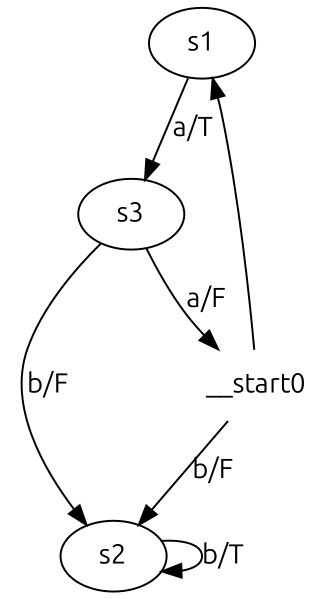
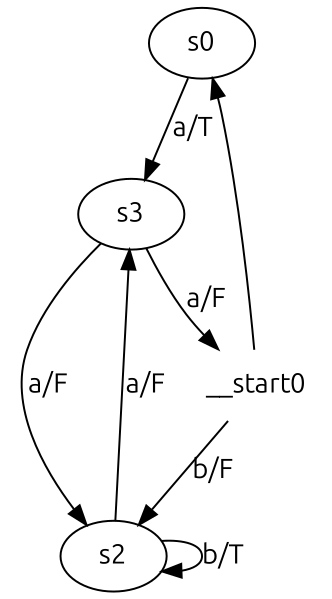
(202, 43) -> (202, 43)
(49, 385) -> (49, 385)
none -> (122, 395)
